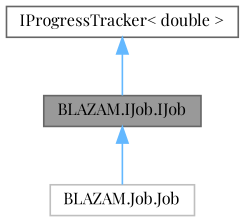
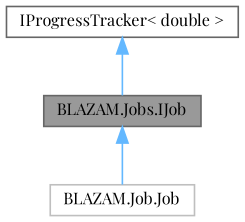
(122, 111) -> (122, 111)
